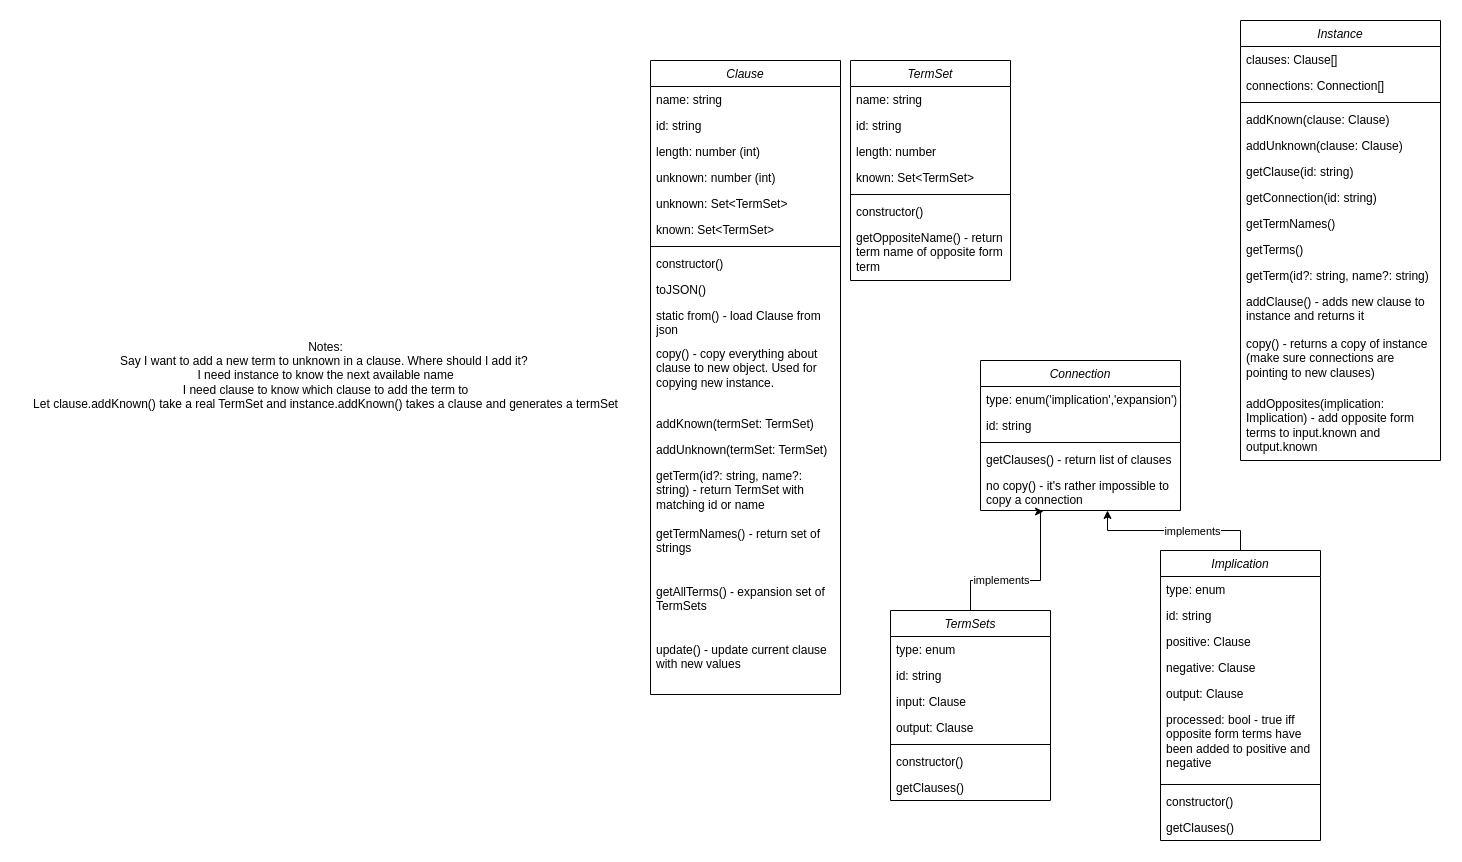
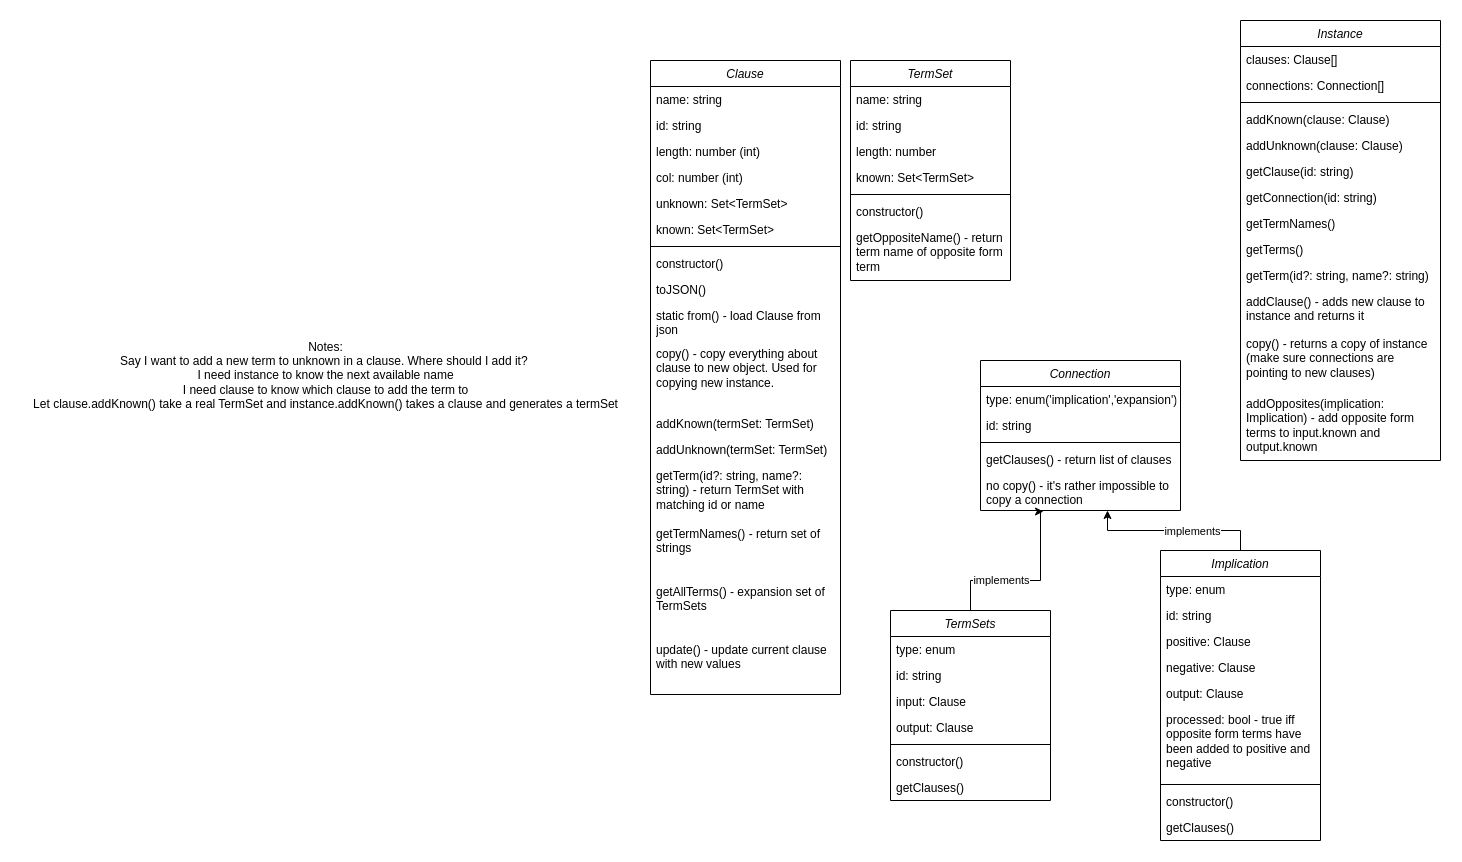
(720, 178) -> (705, 178)
